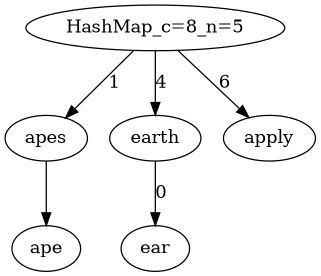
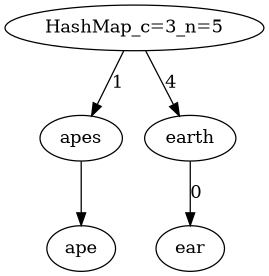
(155, 28) -> (134, 28)
(269, 138) -> none
